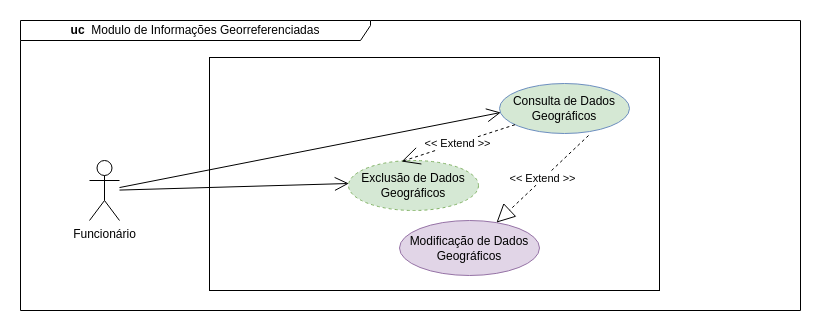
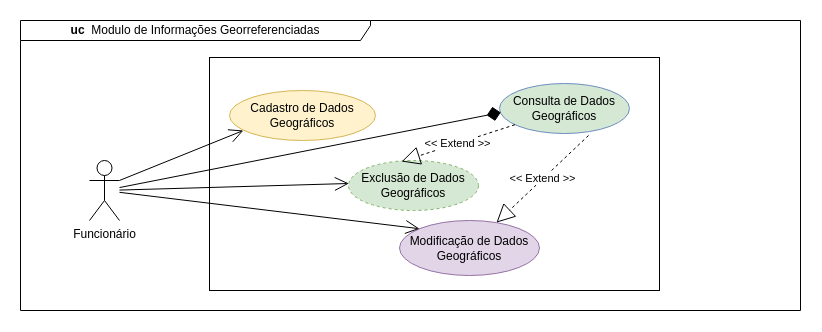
(492, 114) -> (486, 115)
none -> (303, 116)
none -> (180, 156)
(412, 158) -> (420, 156)
none -> (268, 210)
